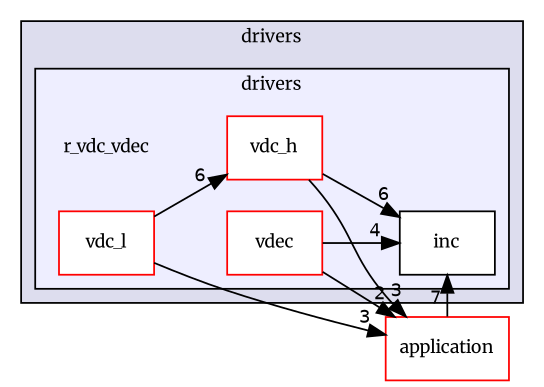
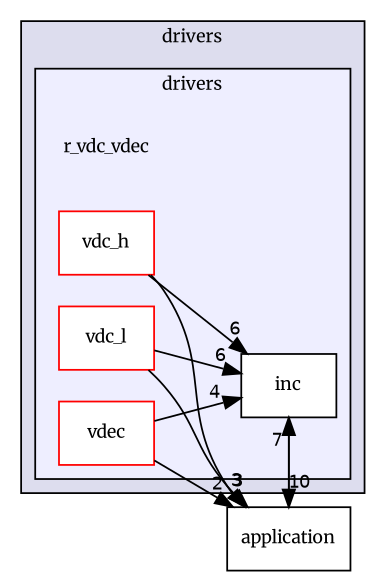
(183, 200) -> (180, 357)
(447, 349) -> (289, 539)
none -> (289, 453)
